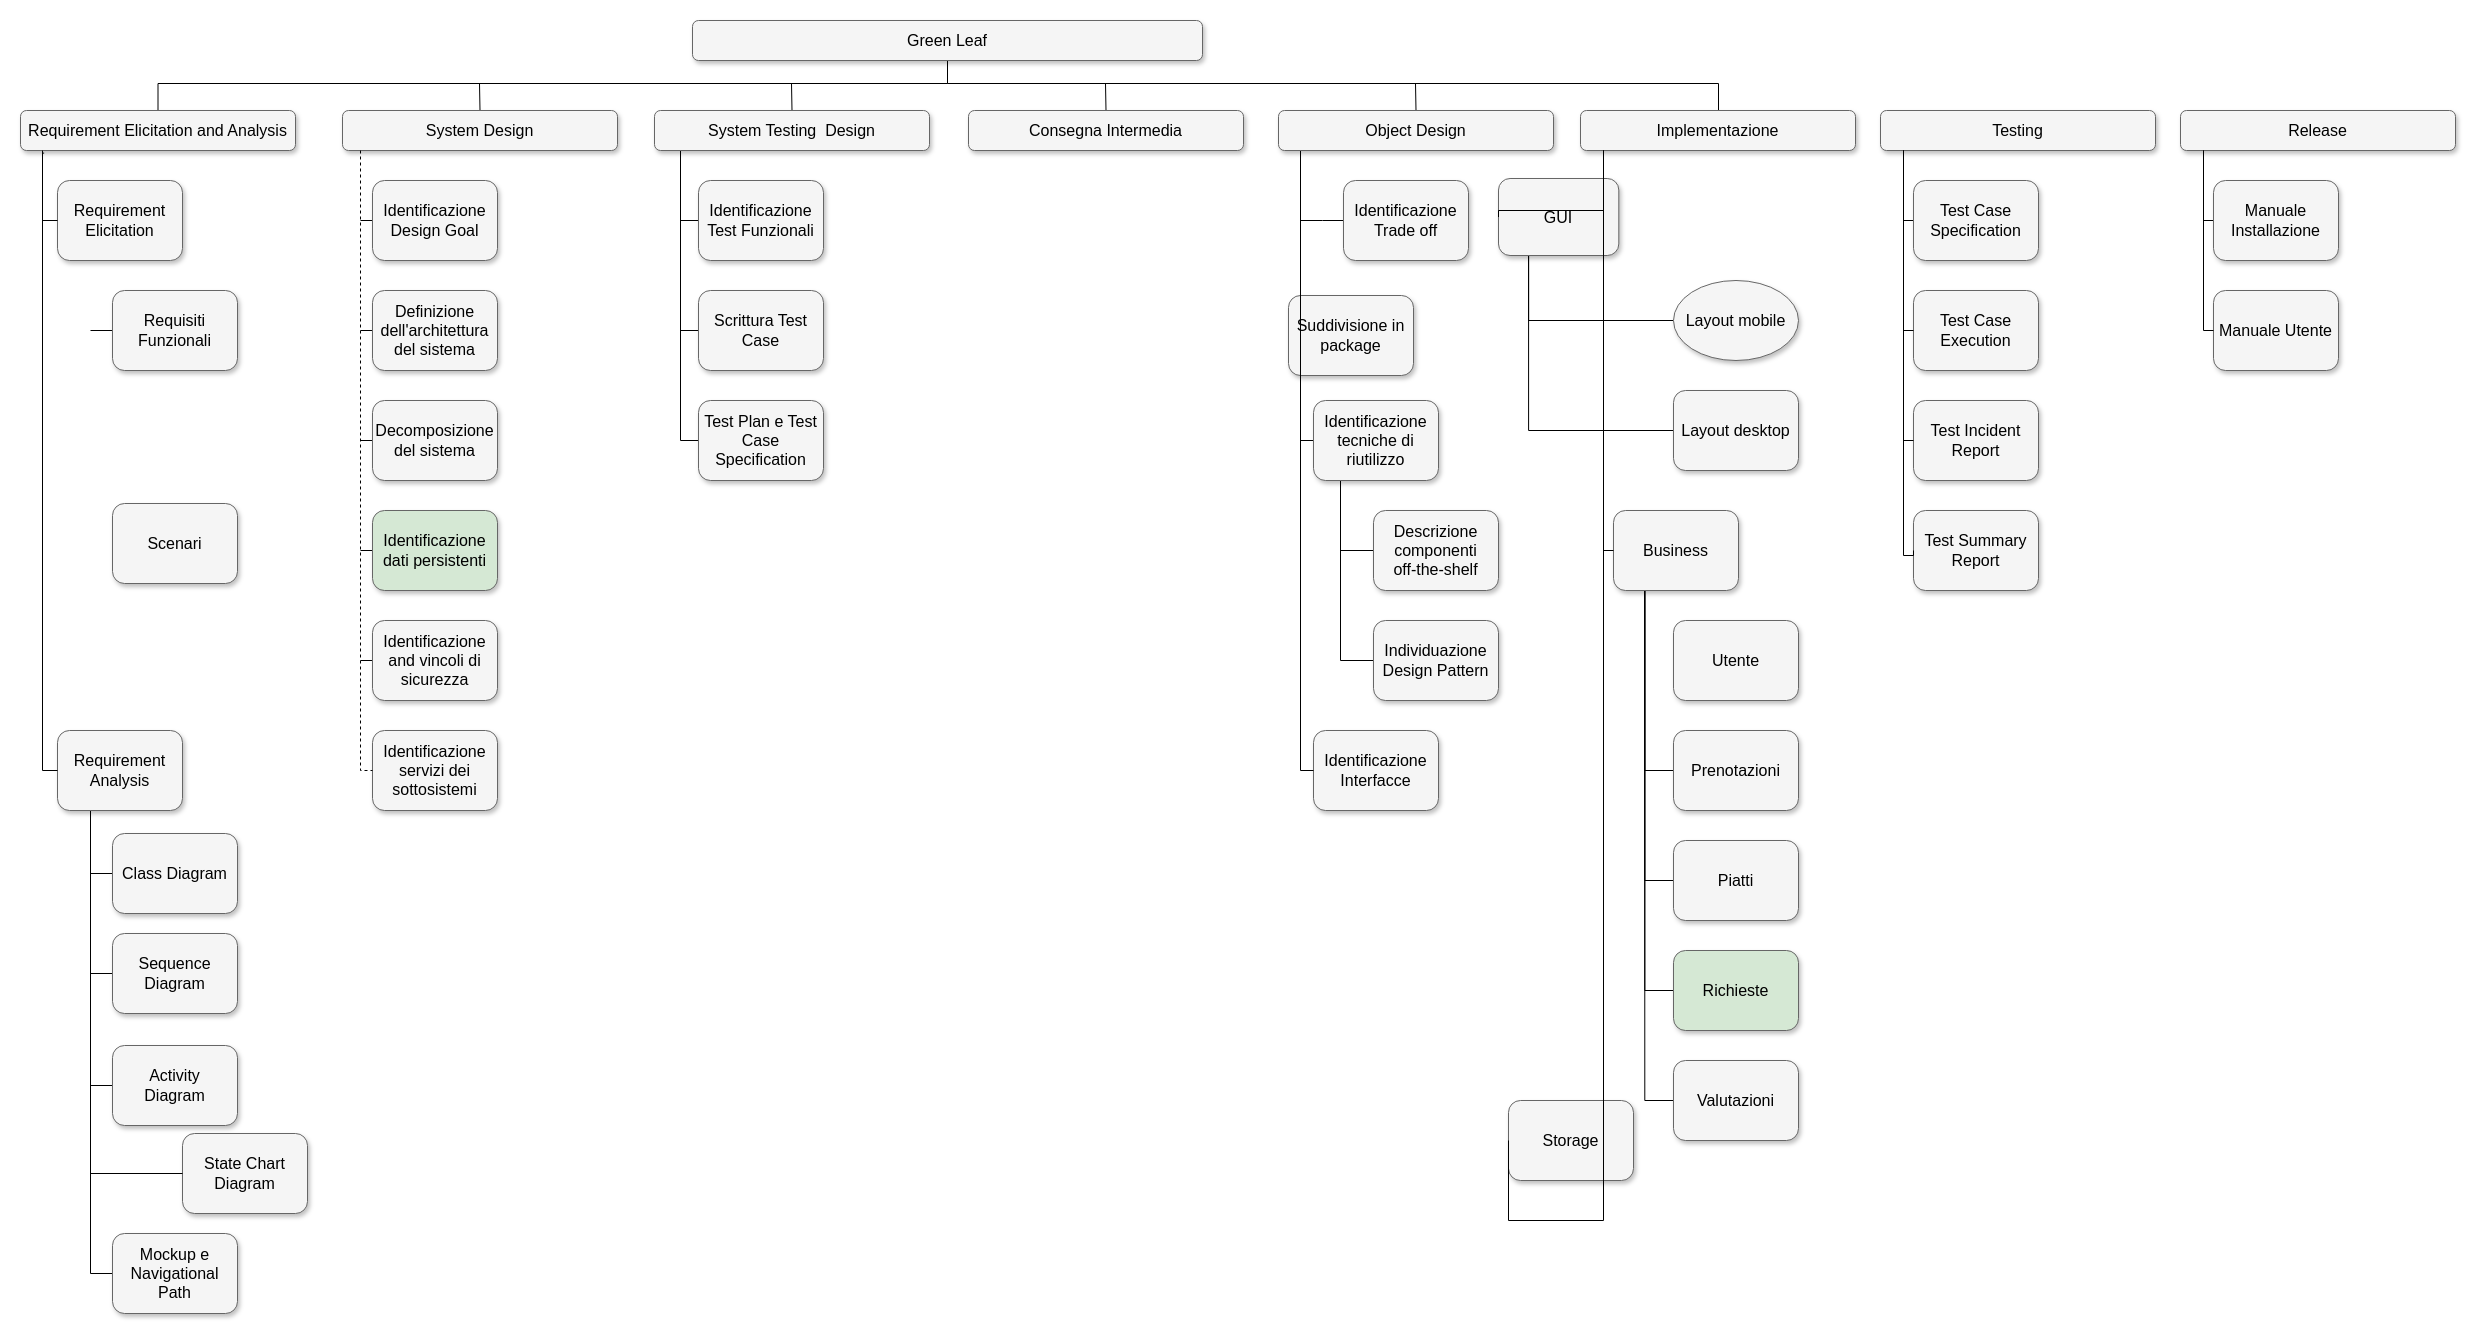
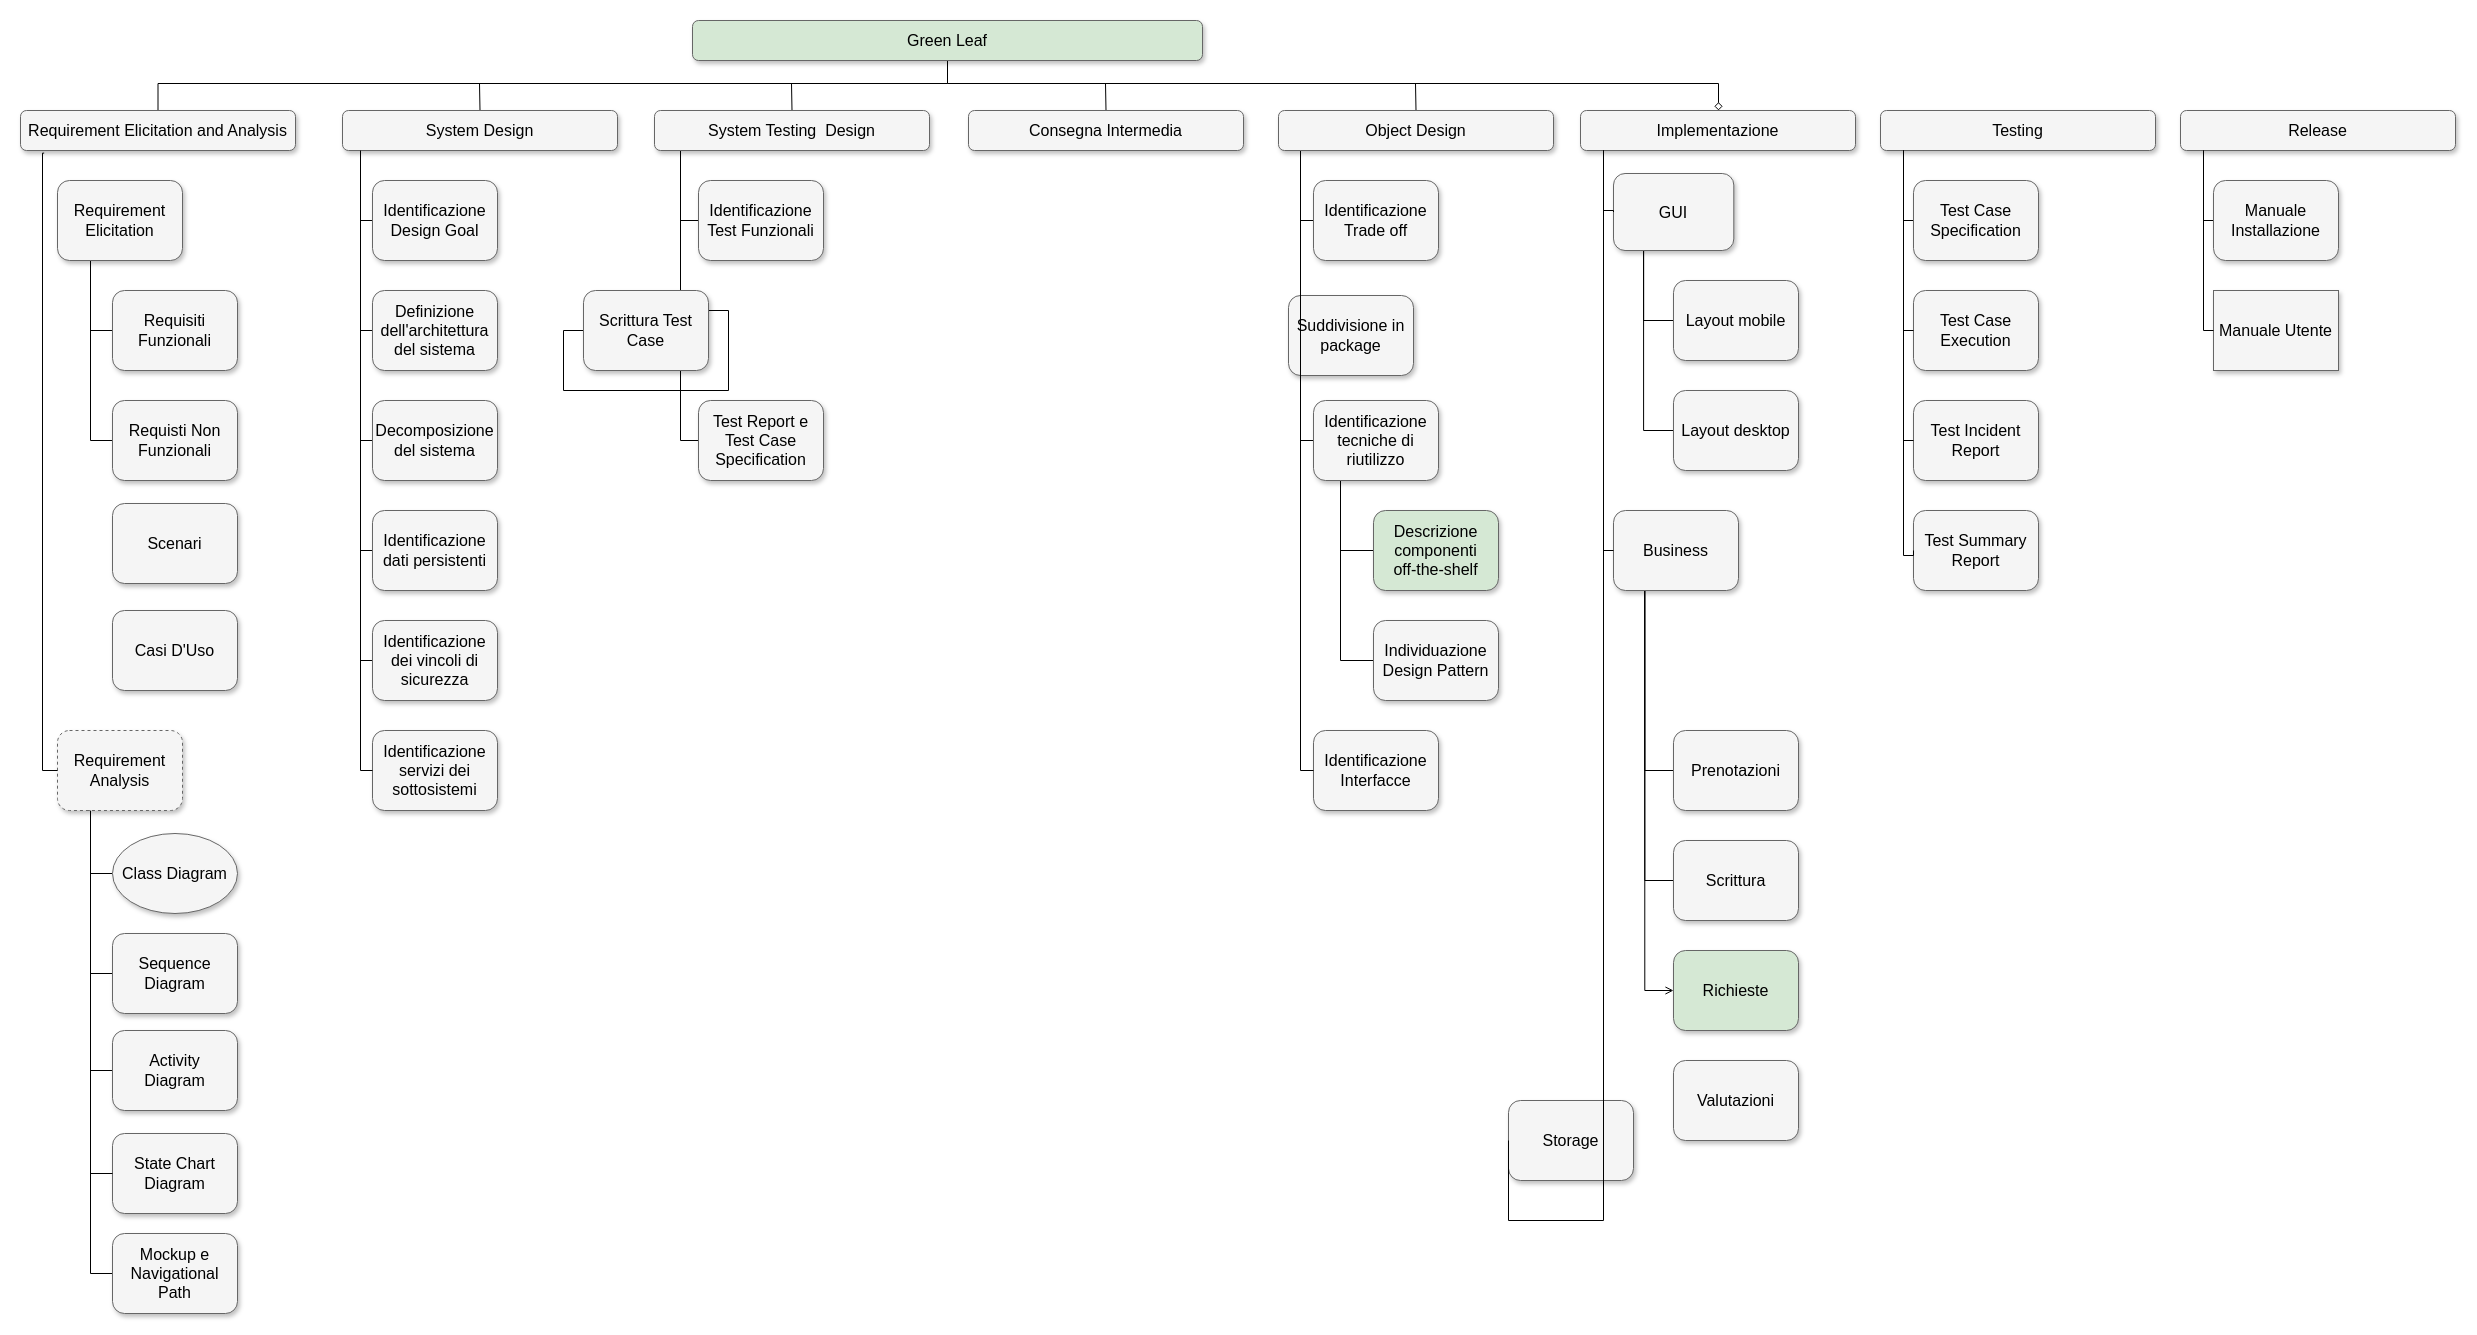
(948, 41) -> (948, 41)
(1719, 106) -> (1719, 102)
(1559, 217) -> (1674, 212)
(51, 221) -> none
(1406, 221) -> (1376, 221)
(1736, 321) -> (1736, 321)
(761, 331) -> (646, 331)
(2276, 331) -> (2276, 331)
none -> (91, 361)
none -> (175, 441)
(761, 441) -> (761, 441)
(361, 466) -> (361, 466)
(435, 551) -> (435, 551)
(1436, 551) -> (1436, 551)
none -> (175, 651)
(435, 661) -> (435, 661)
(1736, 661) -> none
(120, 771) -> (120, 771)
(175, 874) -> (175, 874)
(1736, 881) -> (1736, 881)
(1668, 991) -> (1668, 991)
(1645, 1060) -> none
(175, 1086) -> (175, 1071)
(245, 1174) -> (175, 1174)
